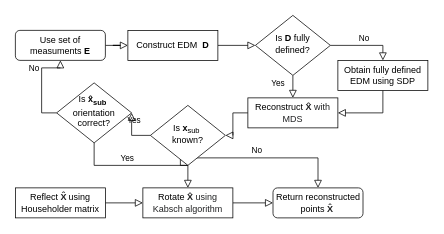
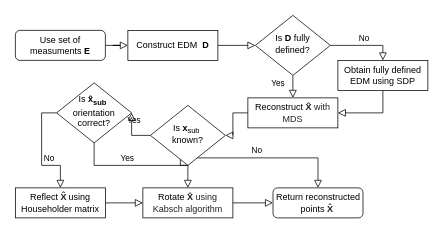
(42, 82) -> (42, 154)
